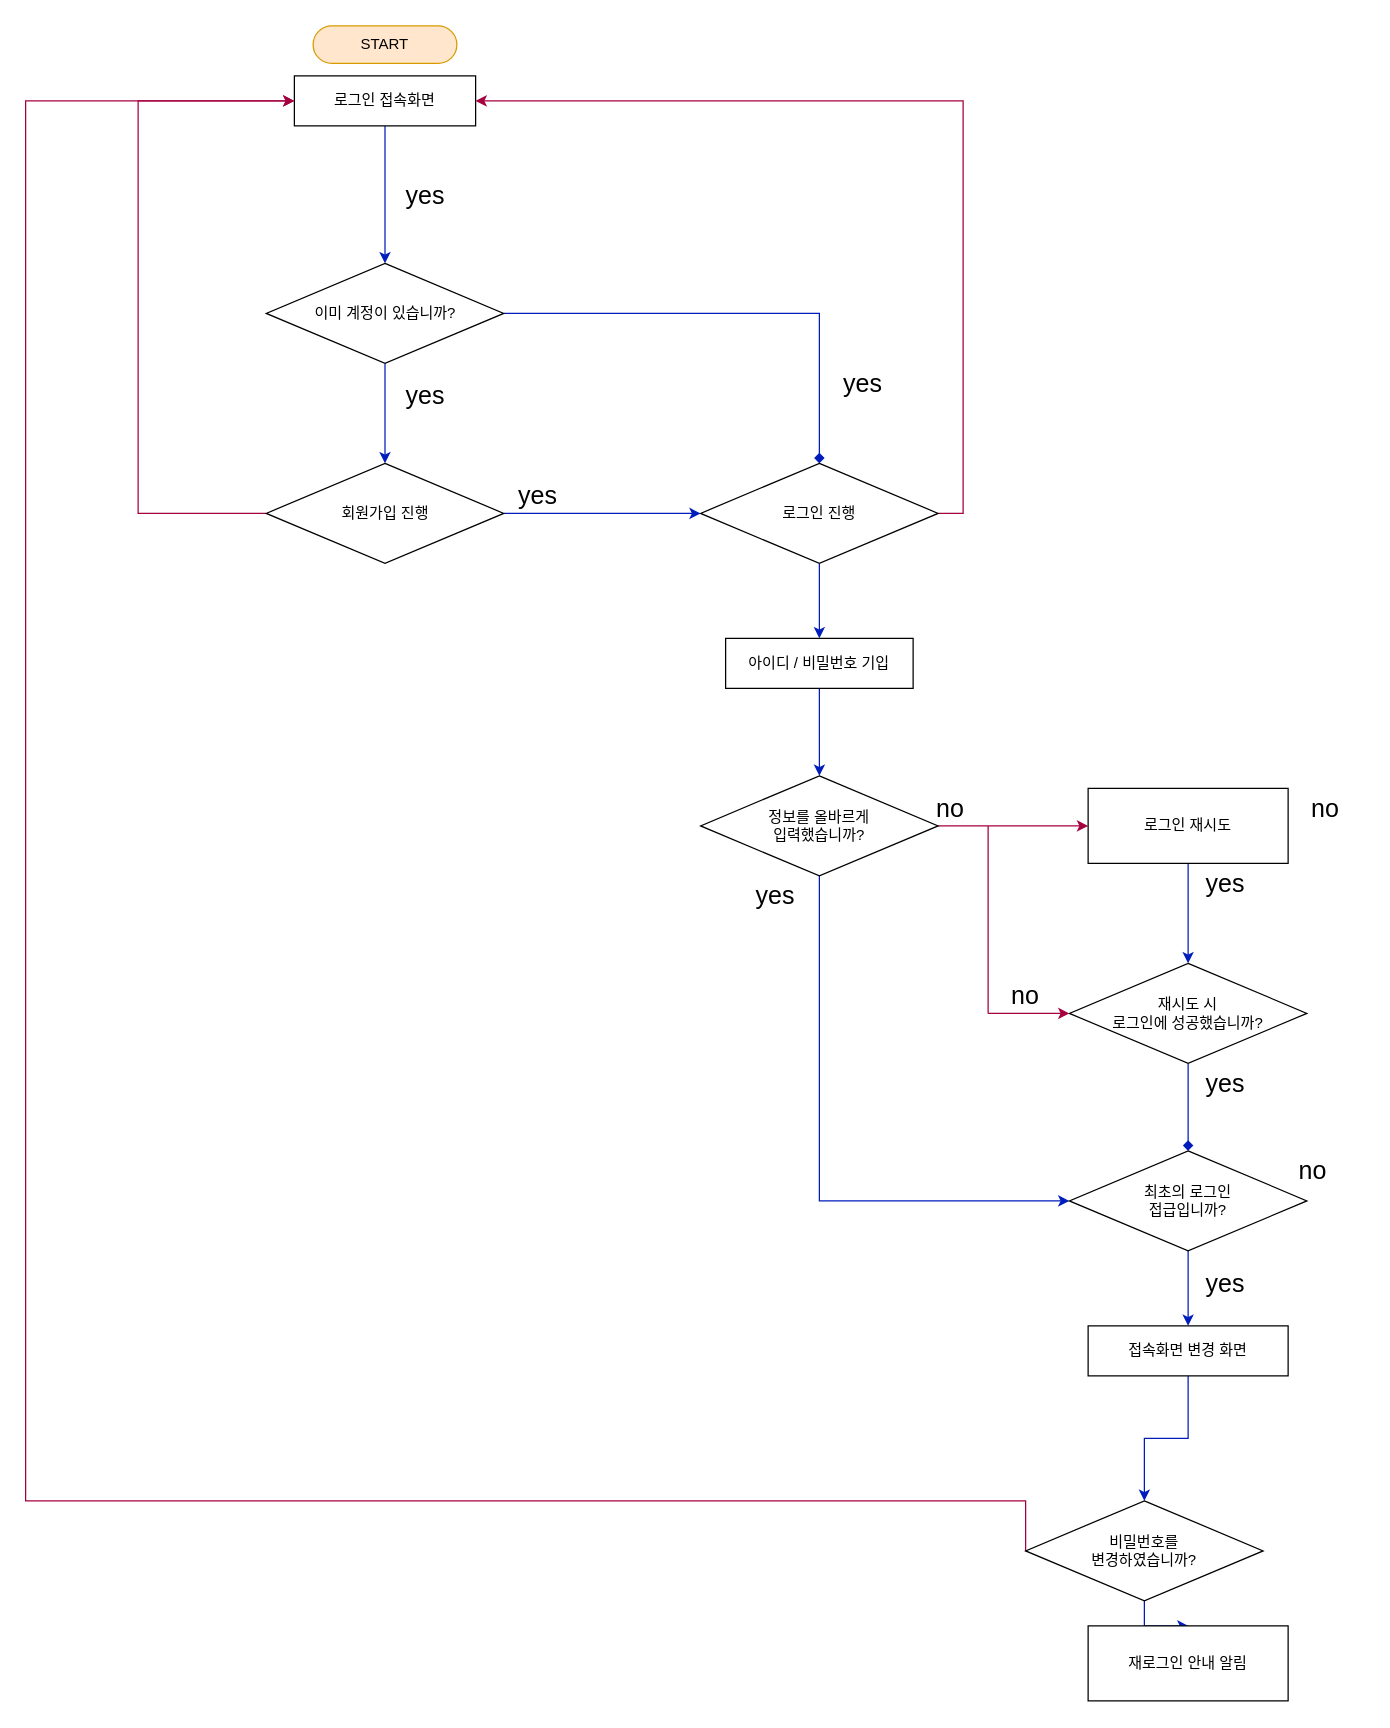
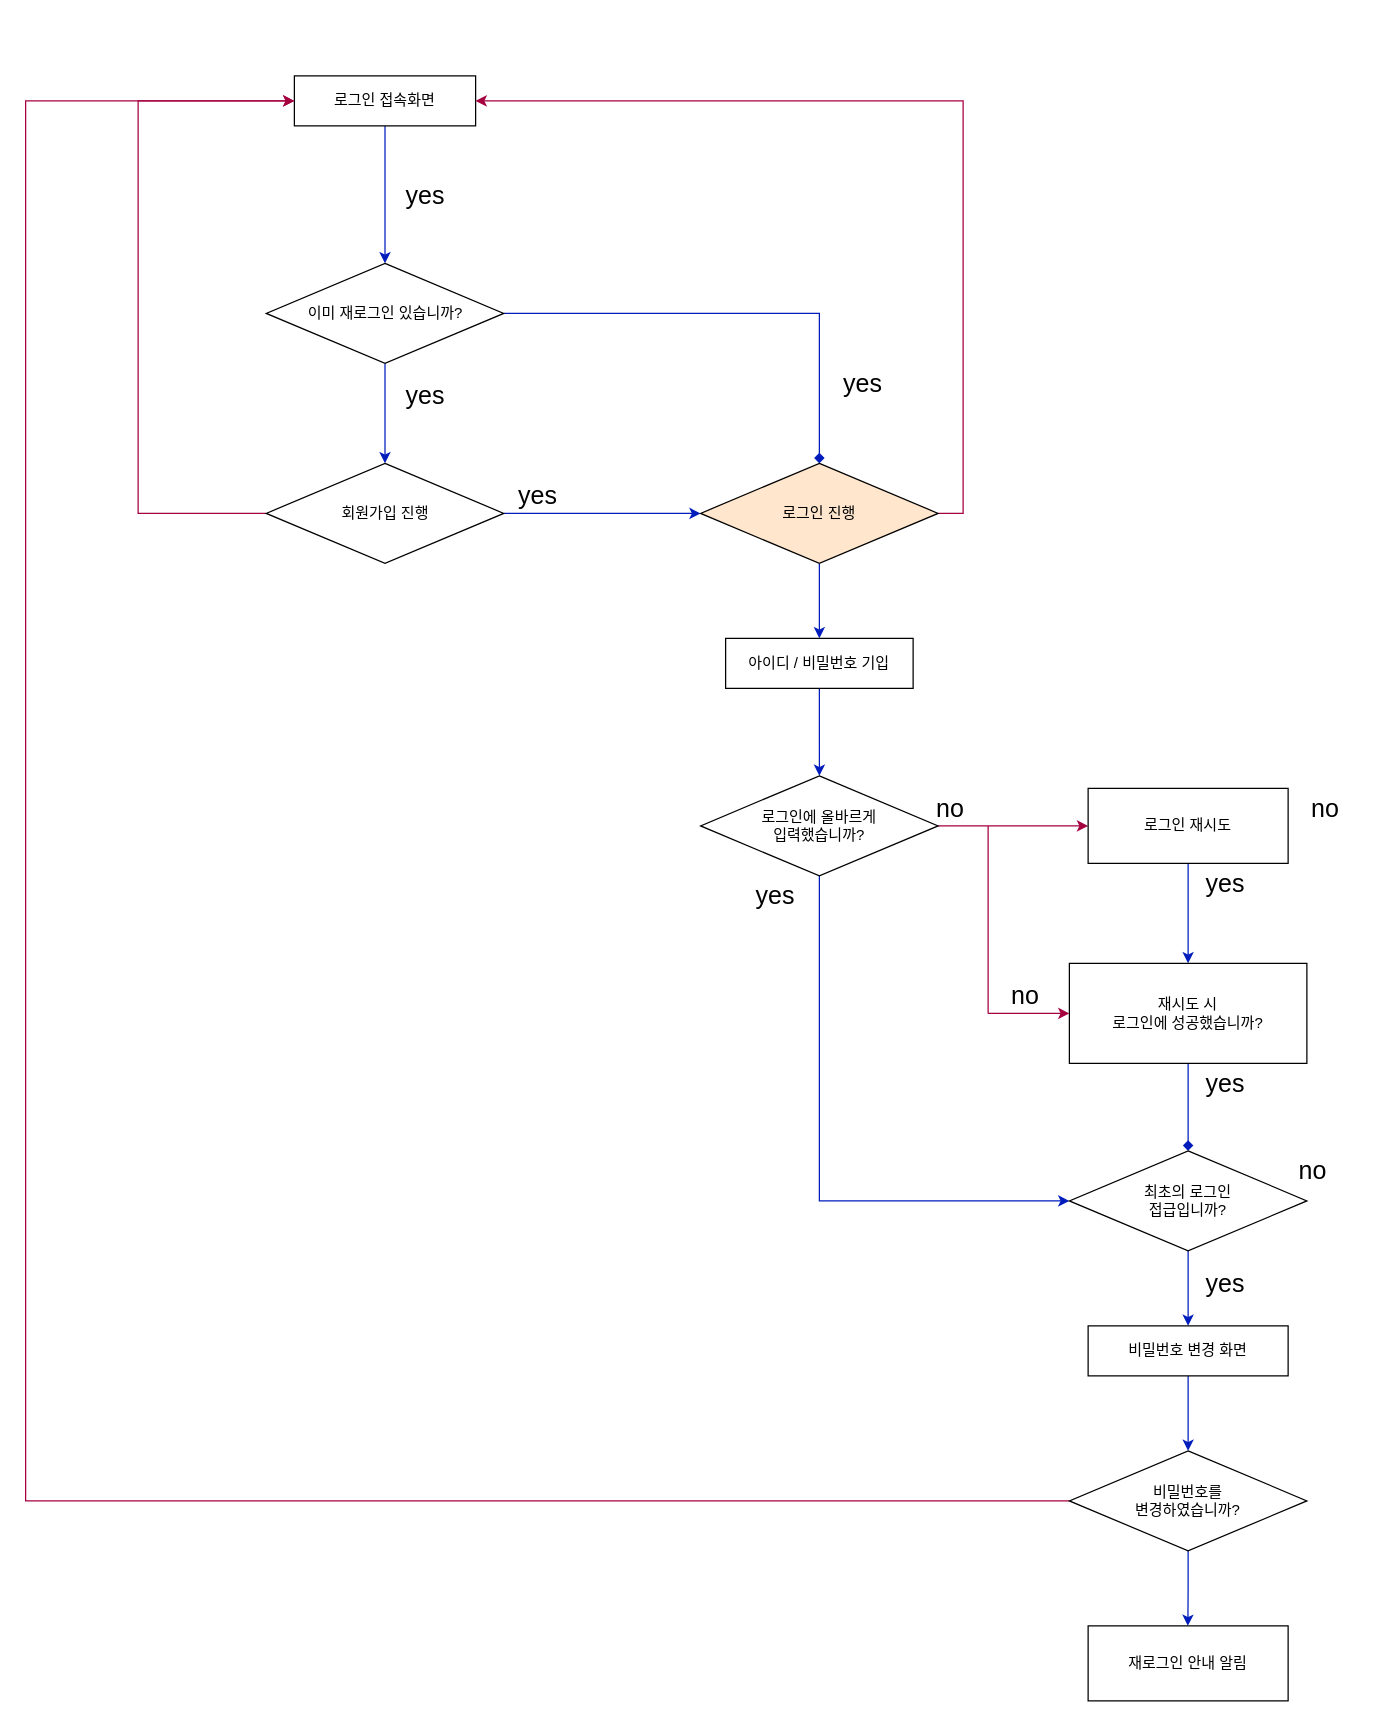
(385, 44) -> none
(386, 313) -> (386, 313)
(819, 513) -> (819, 513)
(819, 826) -> (819, 826)
(1188, 1013) -> (1188, 1013)
(1188, 1351) -> (1188, 1351)
(1144, 1551) -> (1188, 1501)
